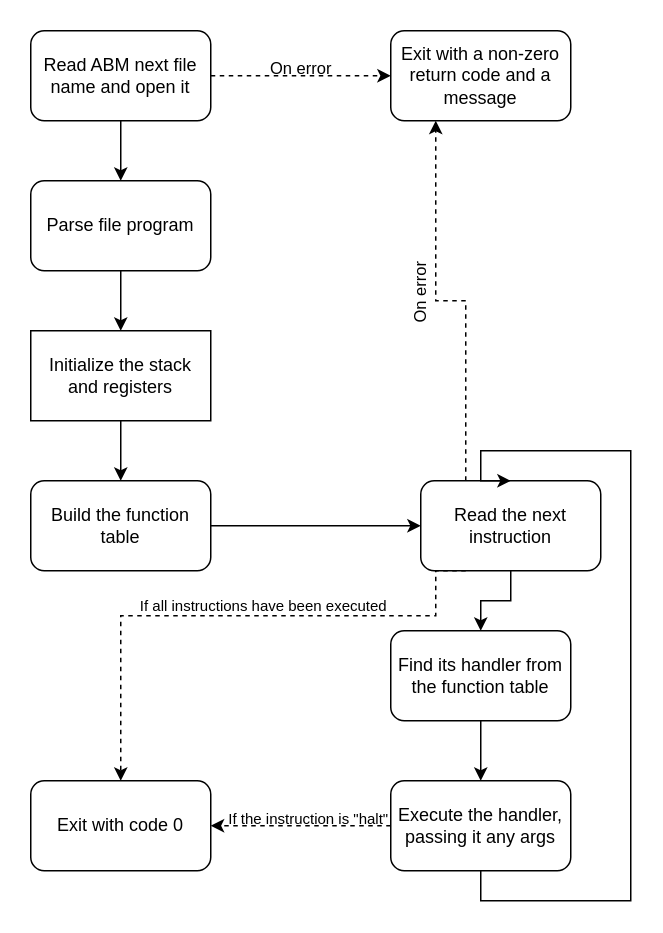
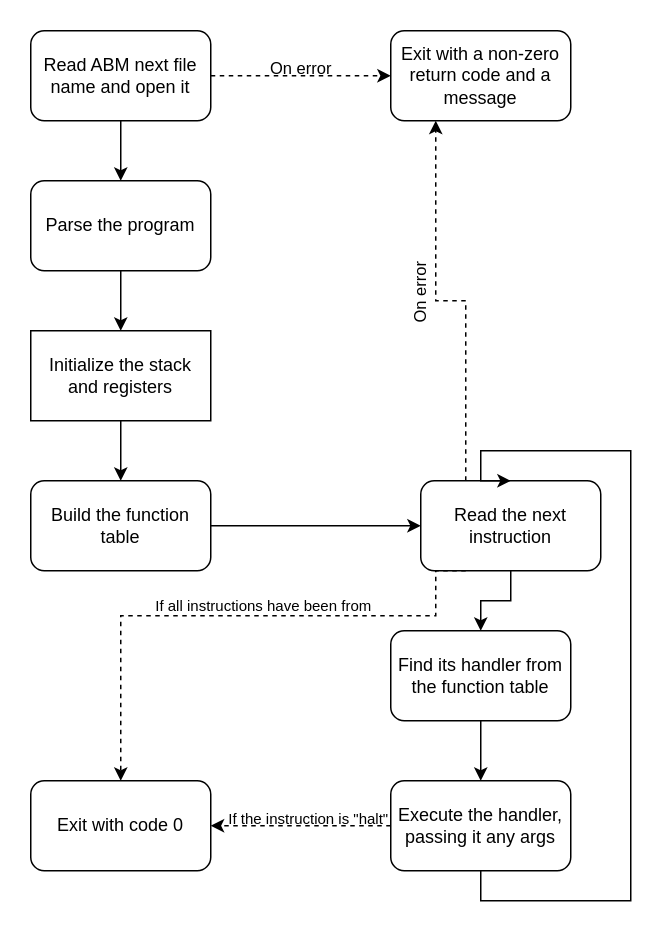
(121, 226) -> (121, 226)
(264, 605) -> (264, 605)
